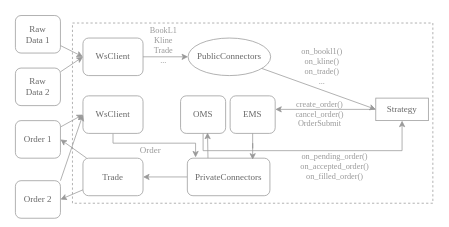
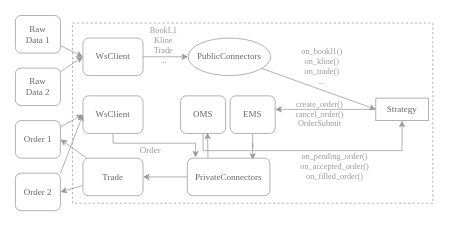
(38, 199) -> (38, 192)
